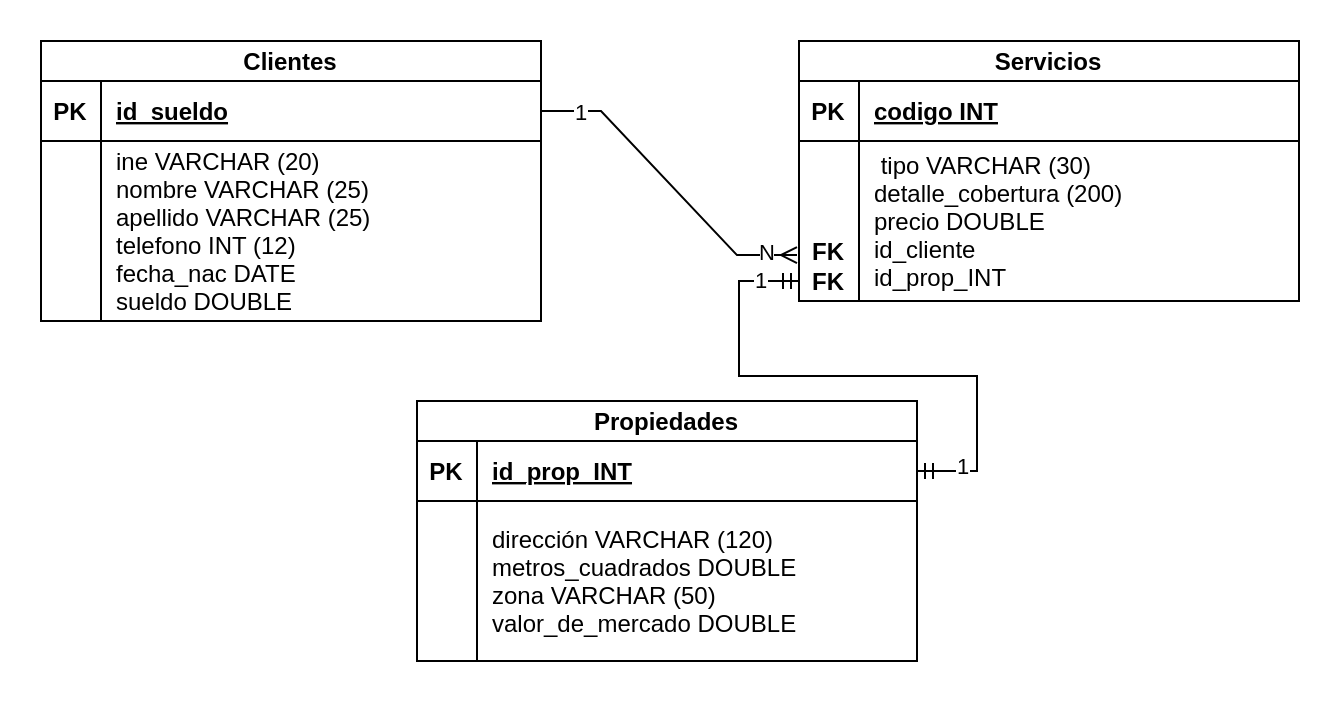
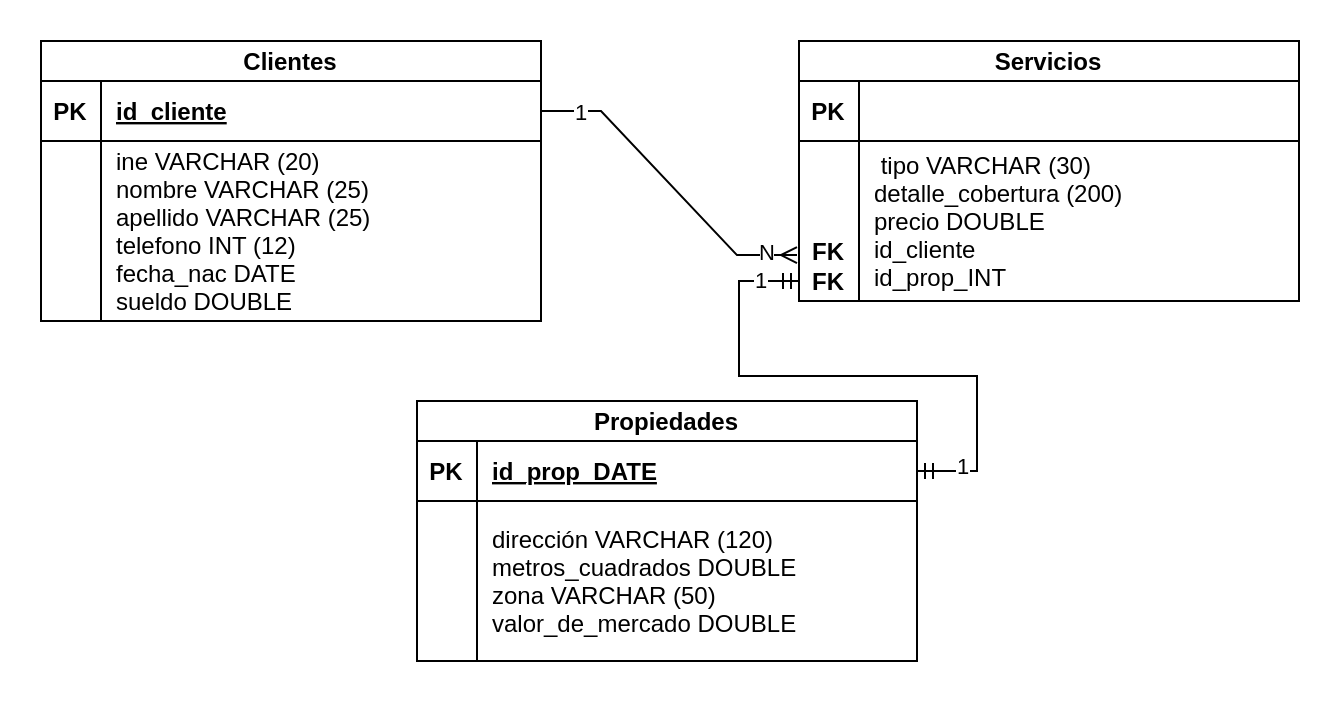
(1079, 111) -> none
(170, 112) -> (174, 112)
(563, 472) -> (570, 472)
